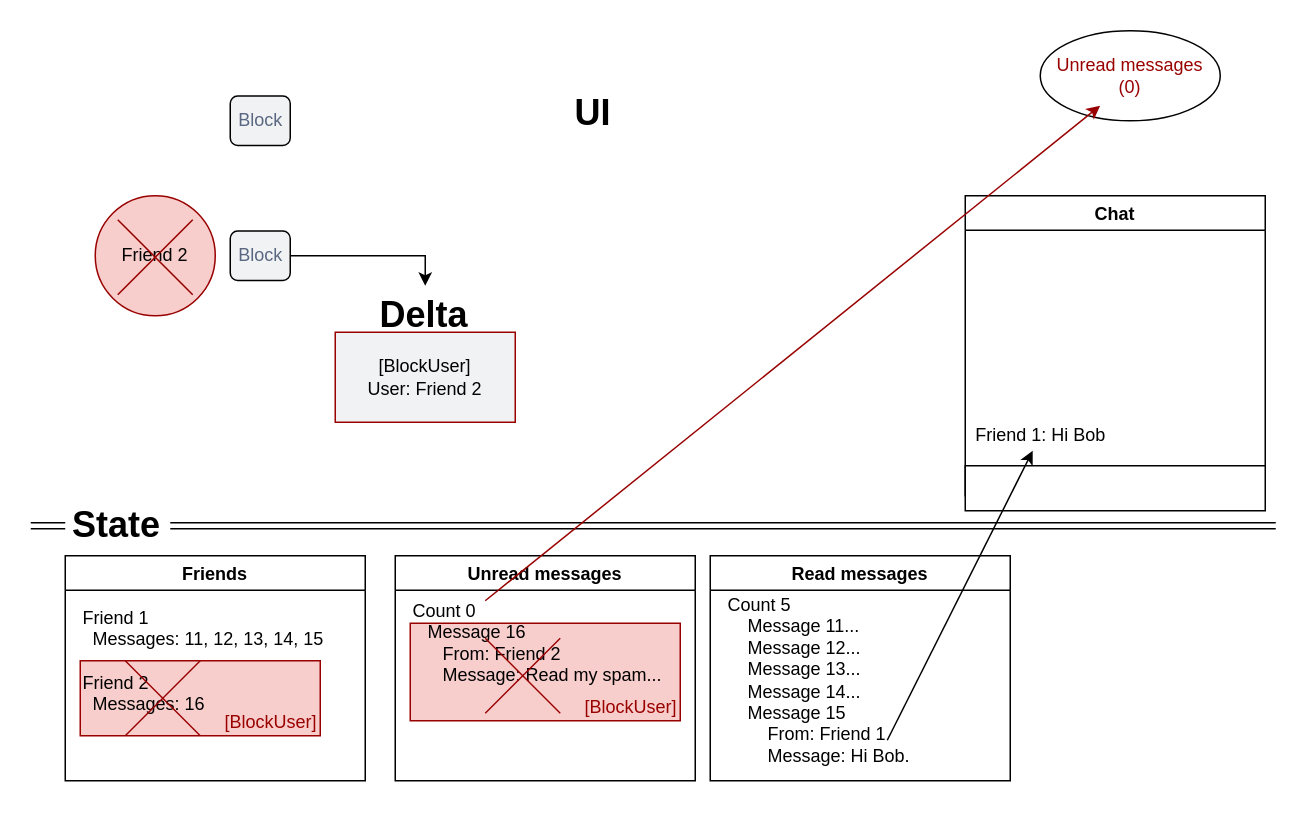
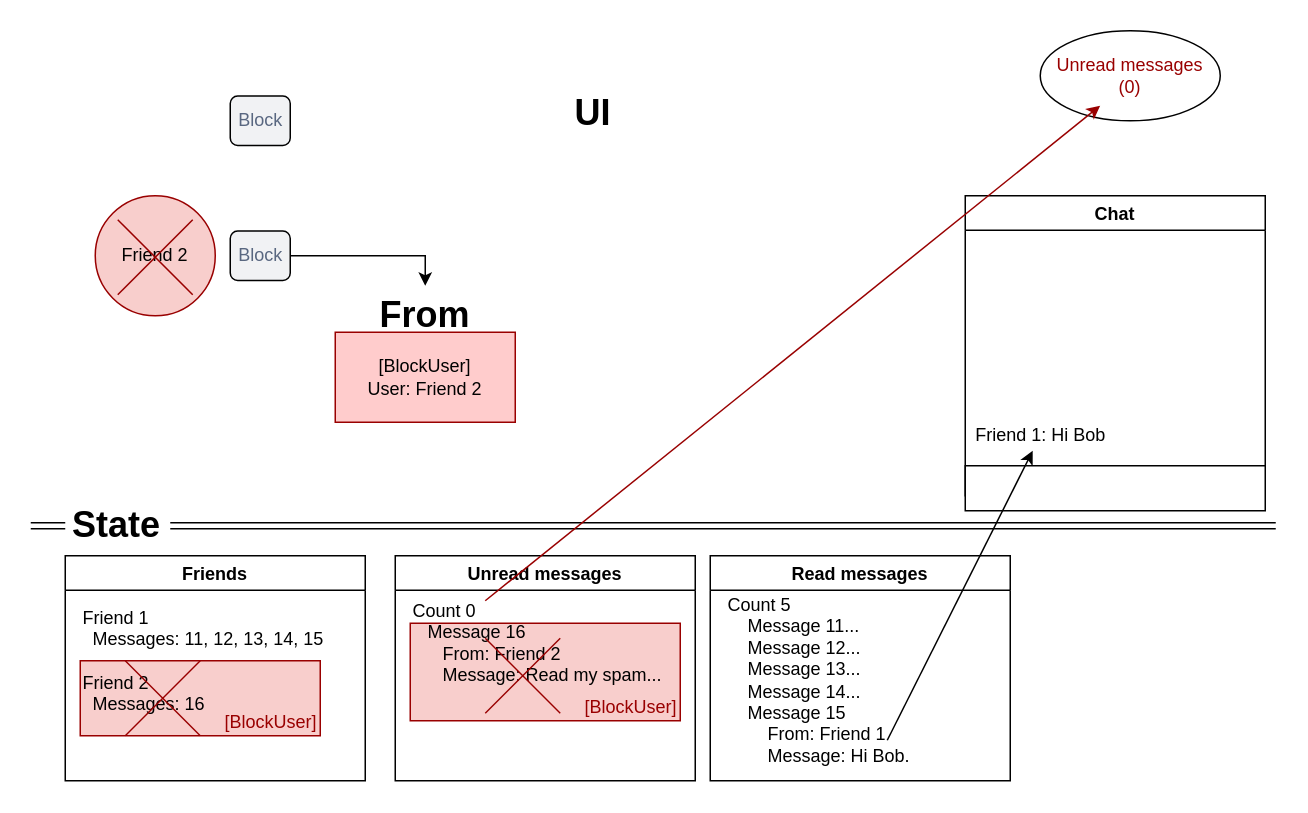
(403, 282) -> (400, 282)
(425, 377) -> (425, 377)
